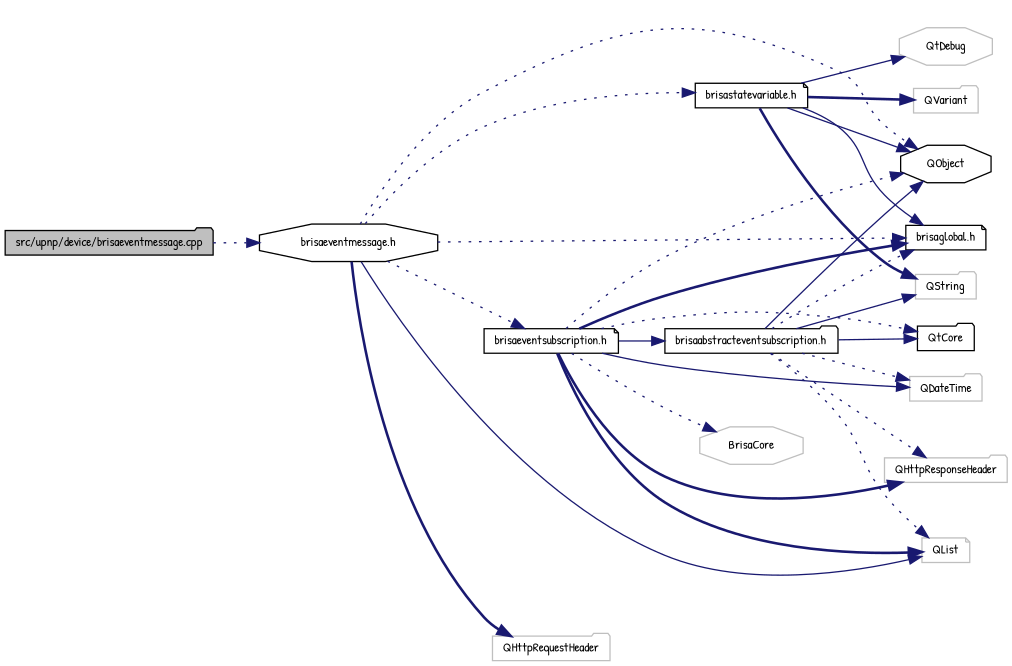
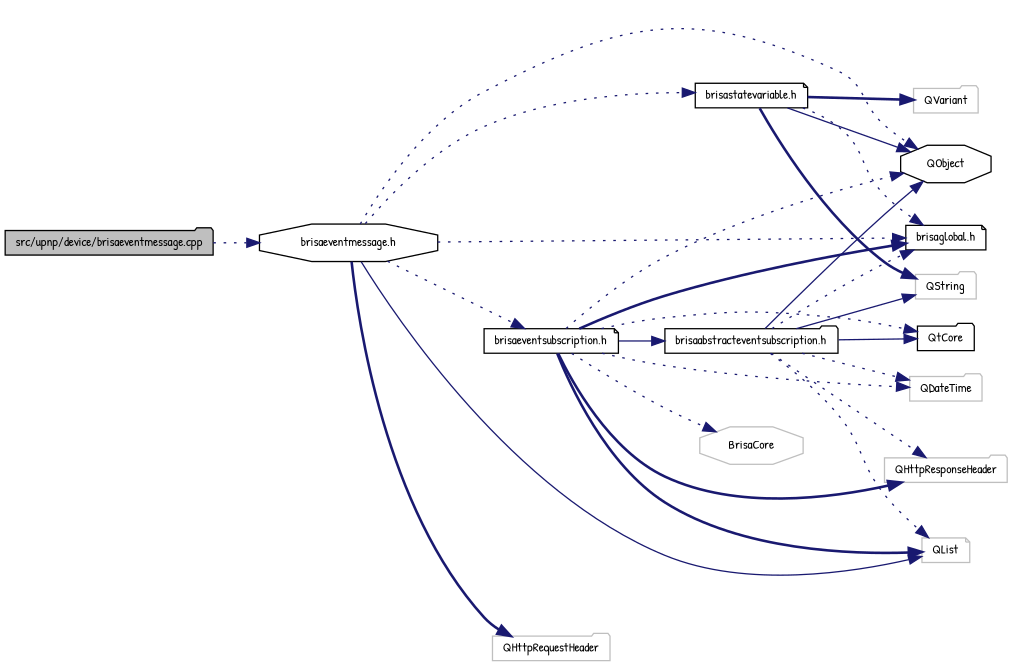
(946, 46) -> none
(862, 158) -> (862, 158)
(749, 376) -> (749, 376)
